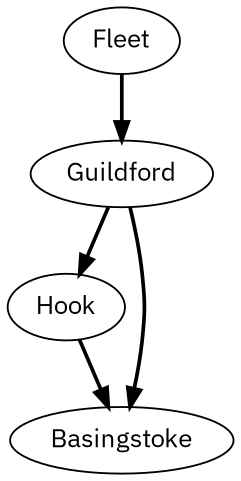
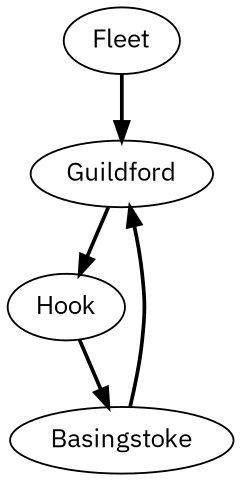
(144, 298) -> (144, 316)
